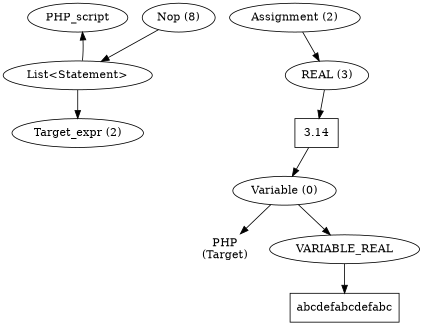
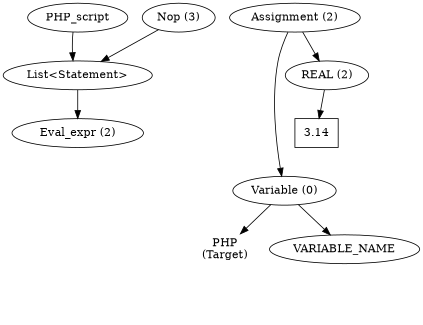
(179, 18) -> (179, 18)
(83, 50) -> (72, 42)
(327, 75) -> (327, 75)
(78, 133) -> (78, 133)
(303, 158) -> (275, 99)
(345, 249) -> (345, 249)
(345, 308) -> none
